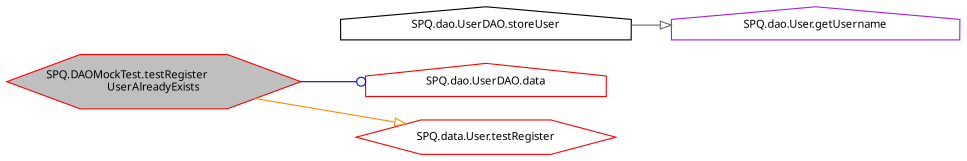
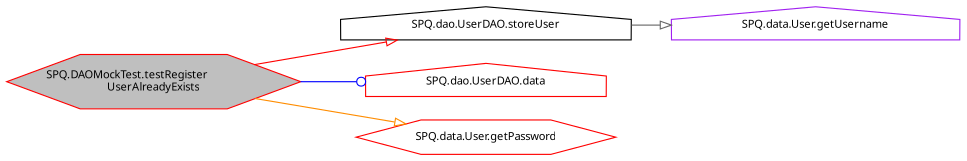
(816, 25) -> (816, 25)
none -> (320, 53)
(486, 137) -> (486, 137)
